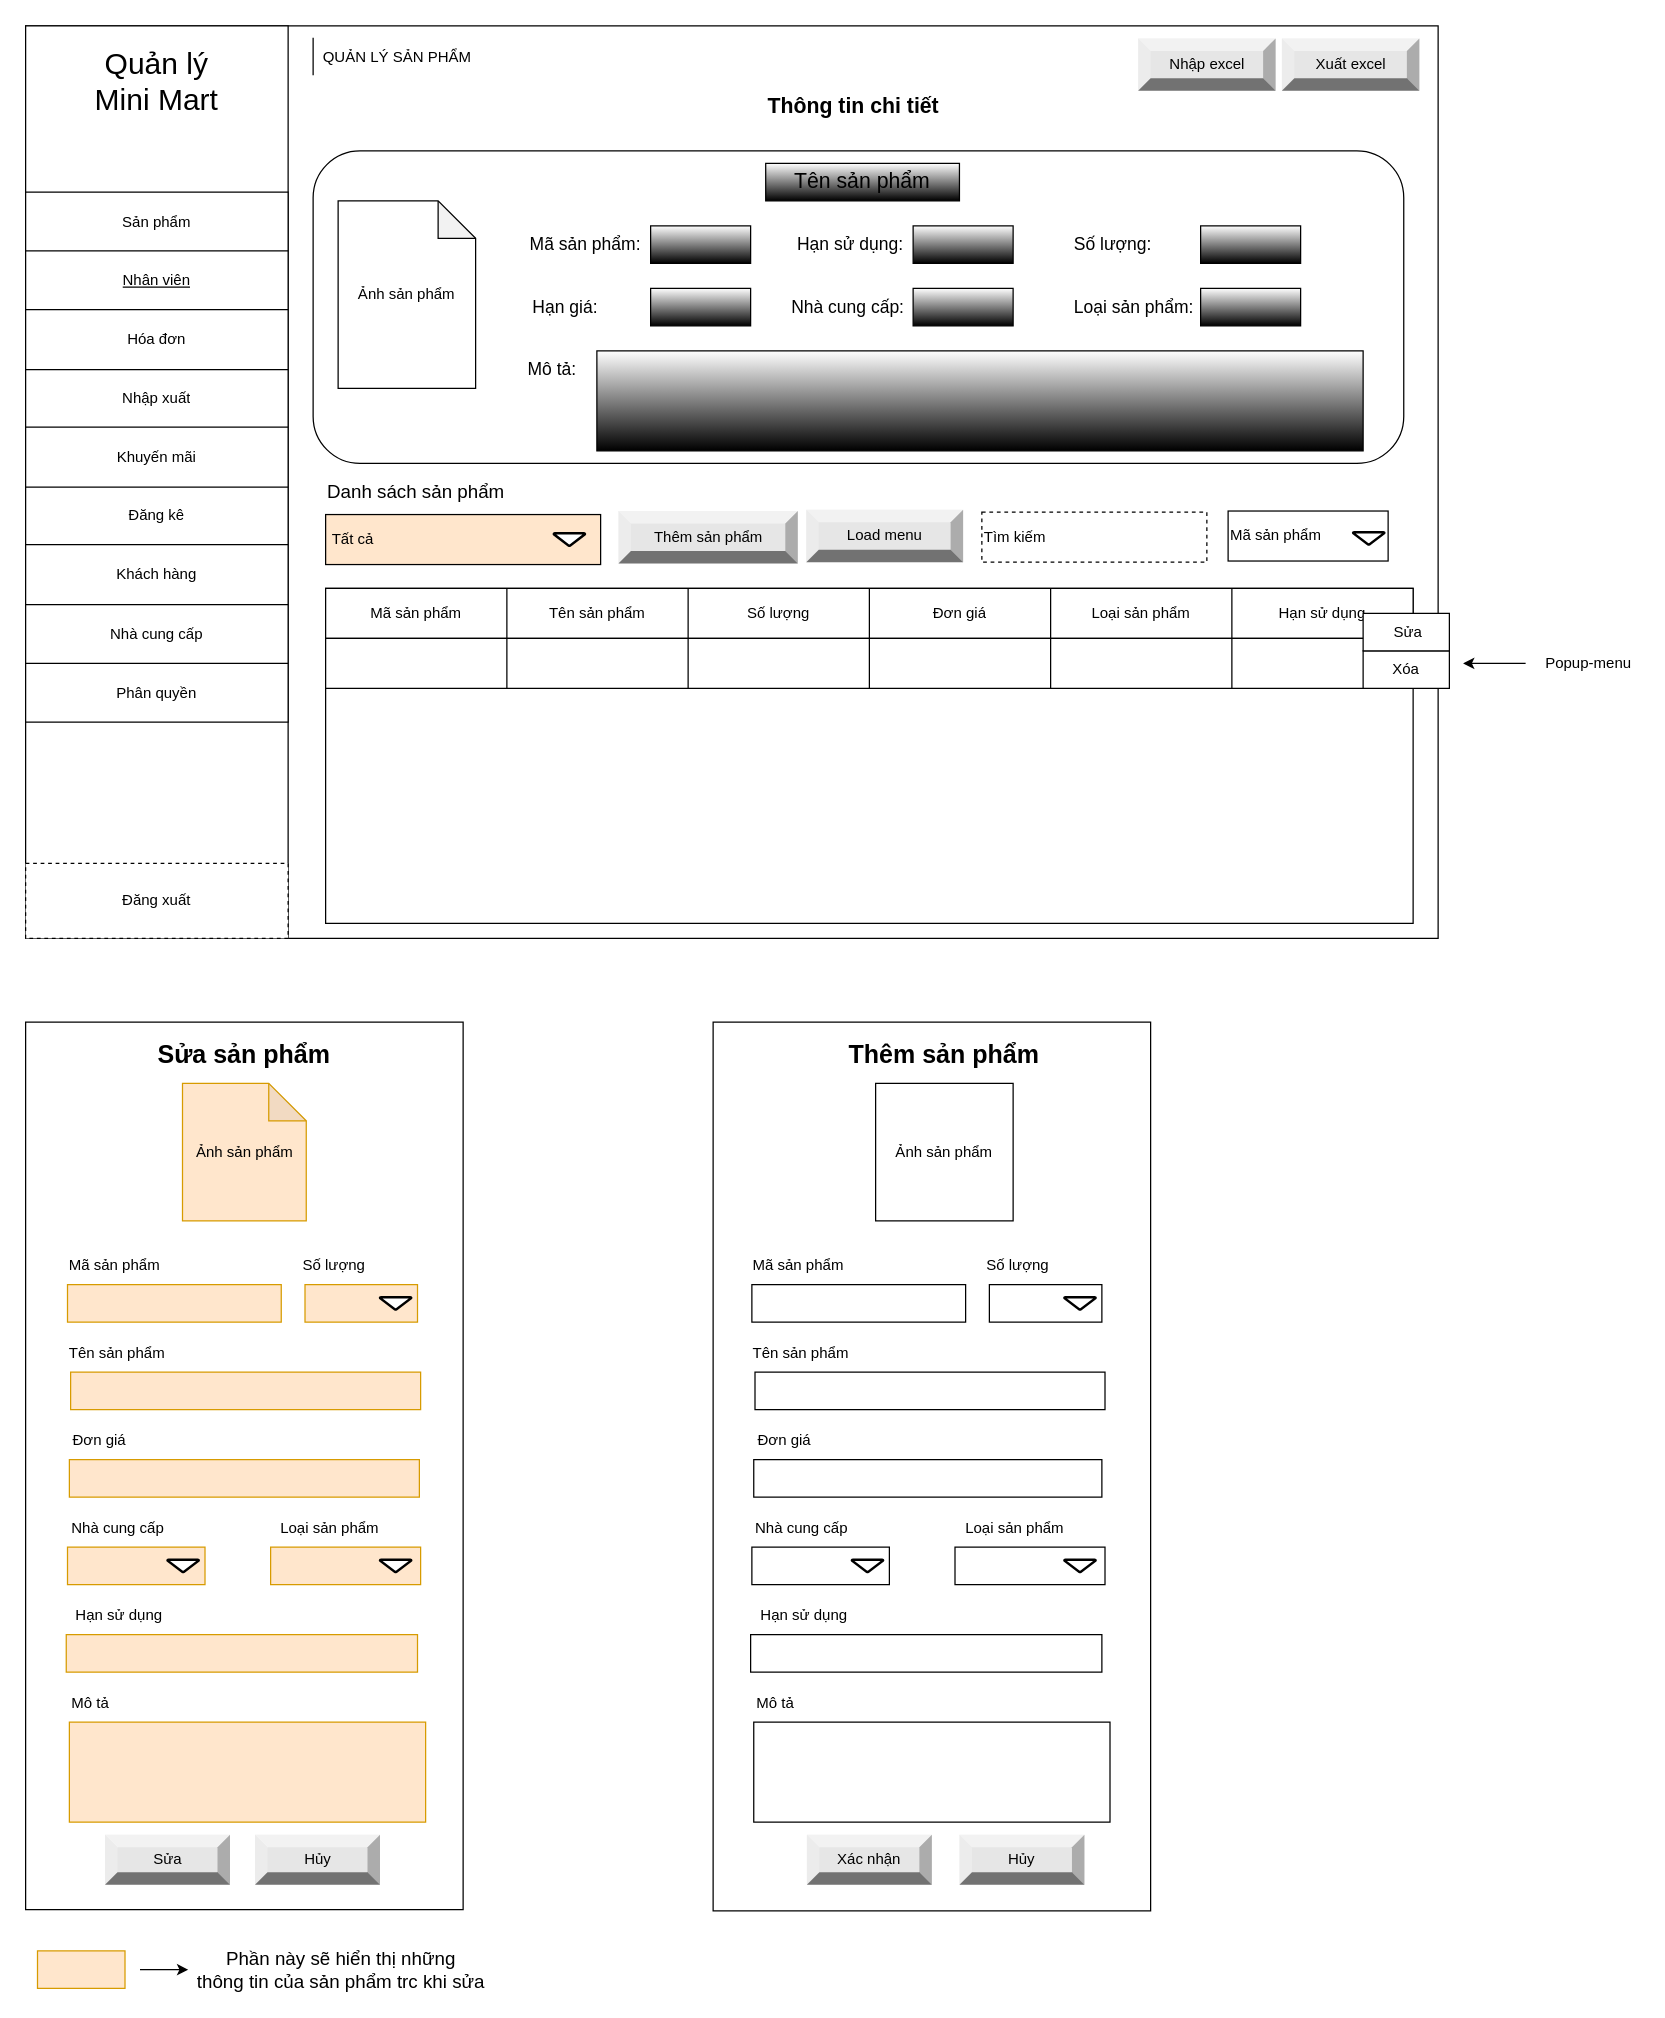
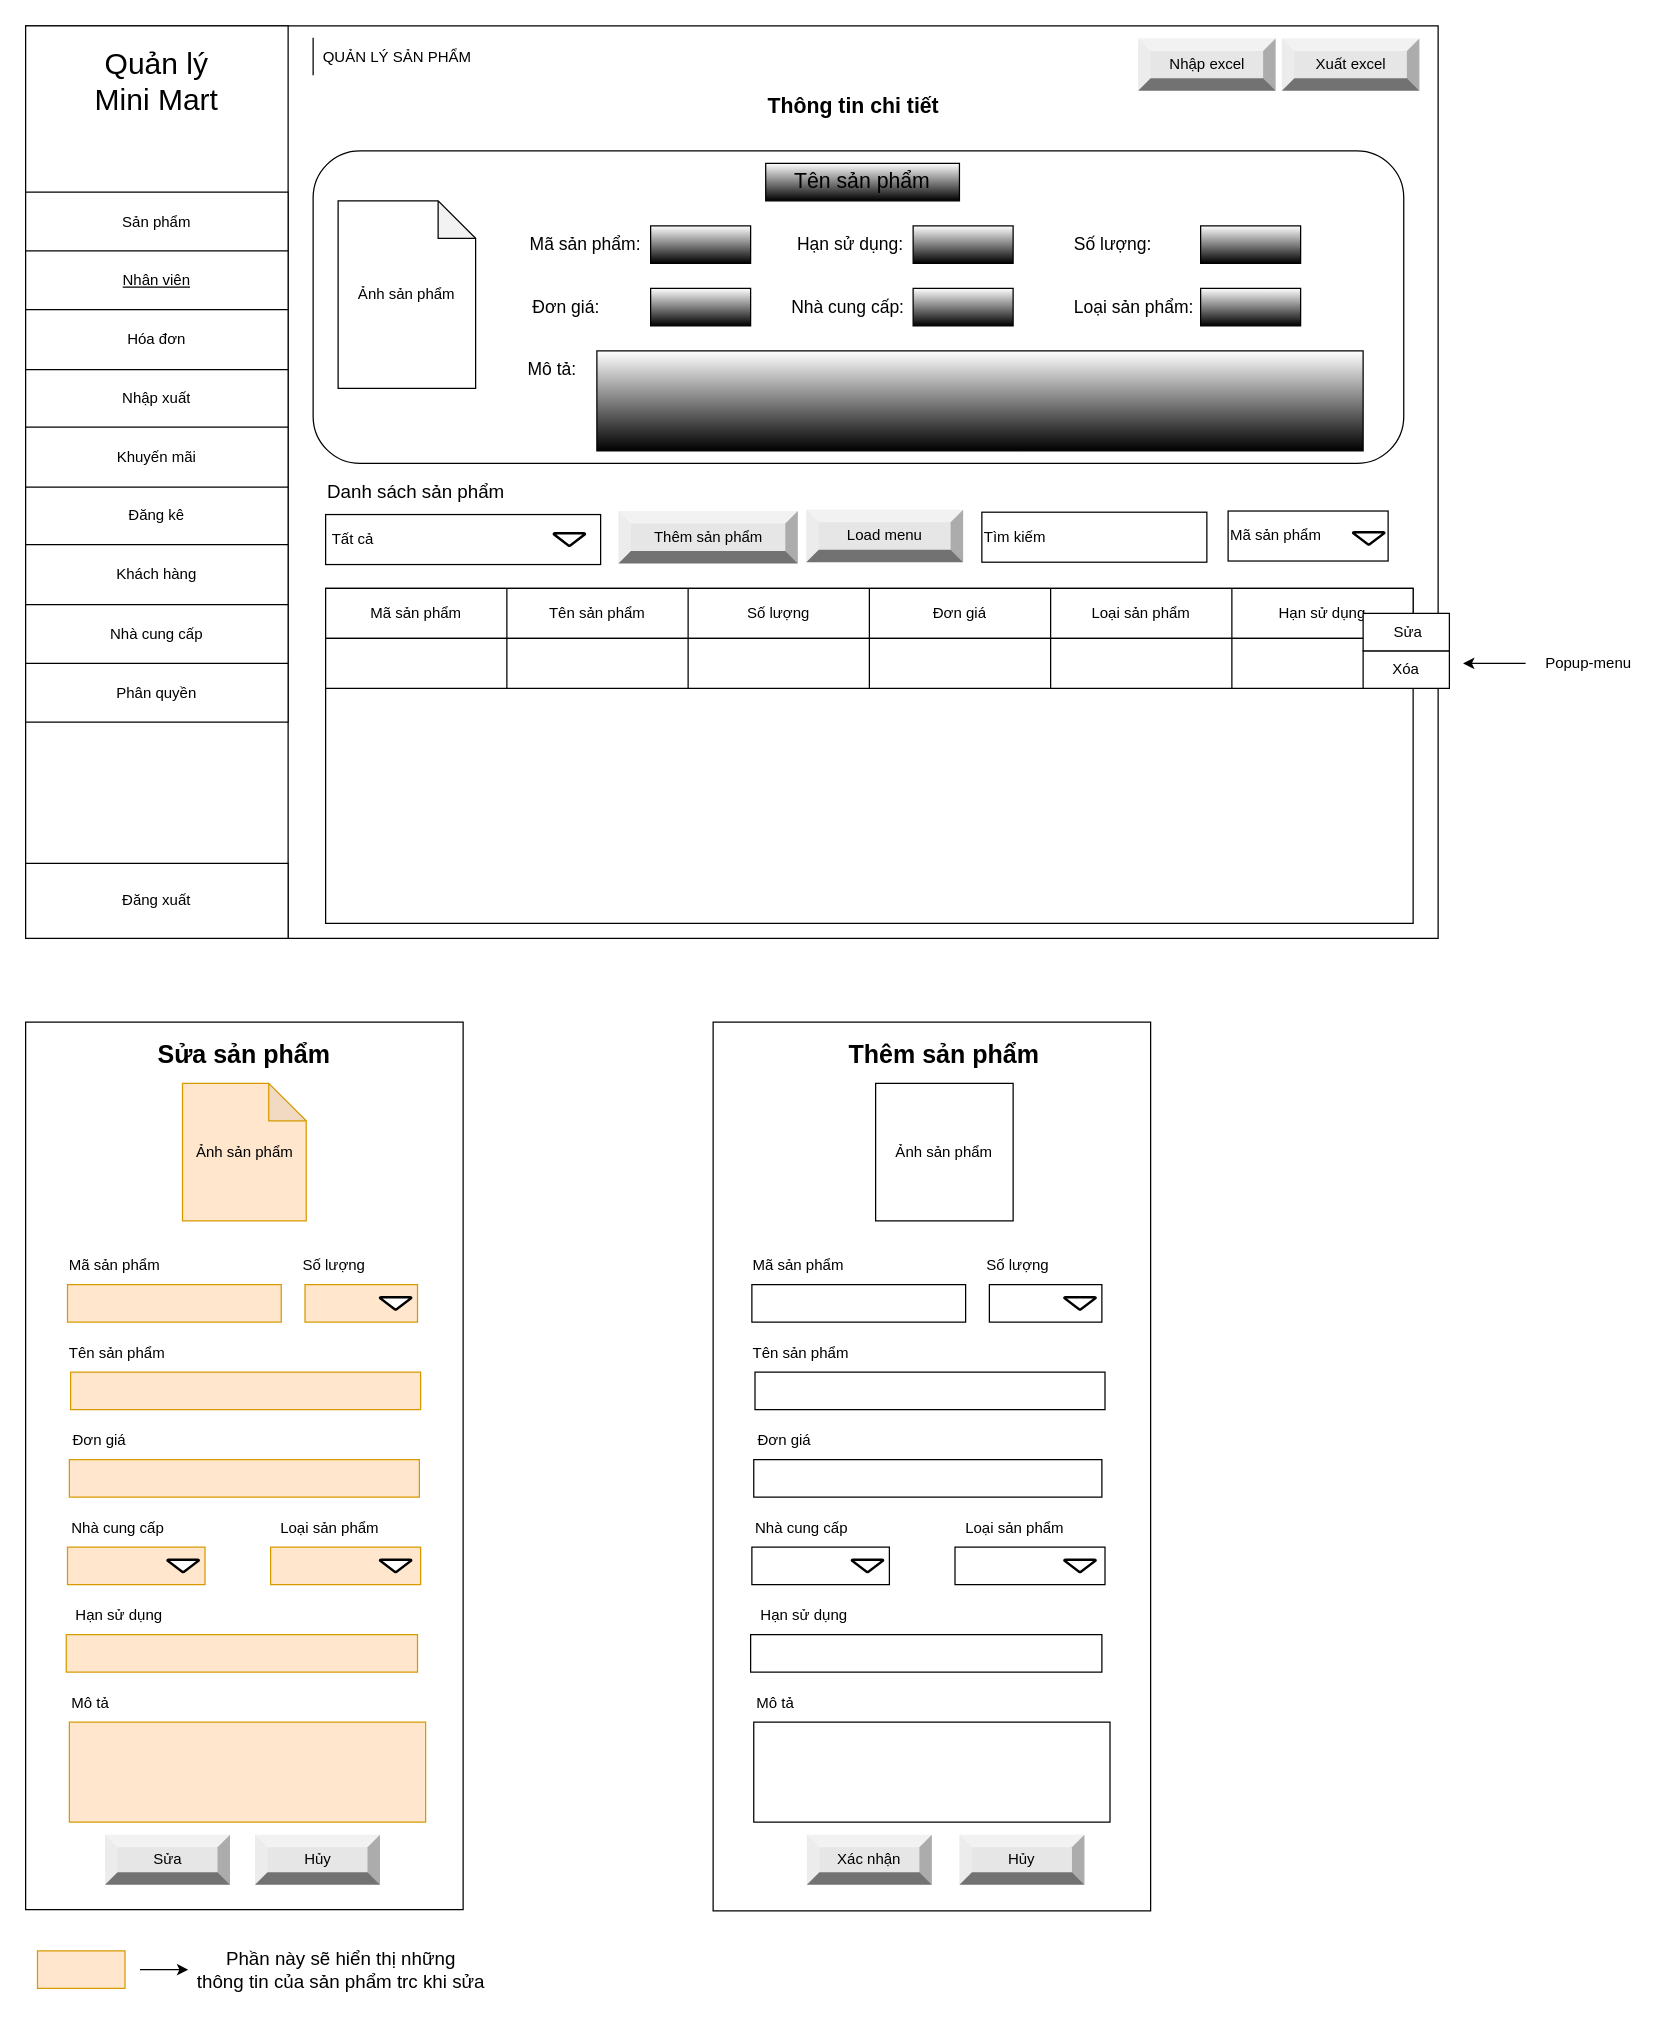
(567, 307) -> (567, 307)
(1094, 537) -> (1094, 537)
(463, 539) -> (463, 539)
(157, 901) -> (157, 901)
